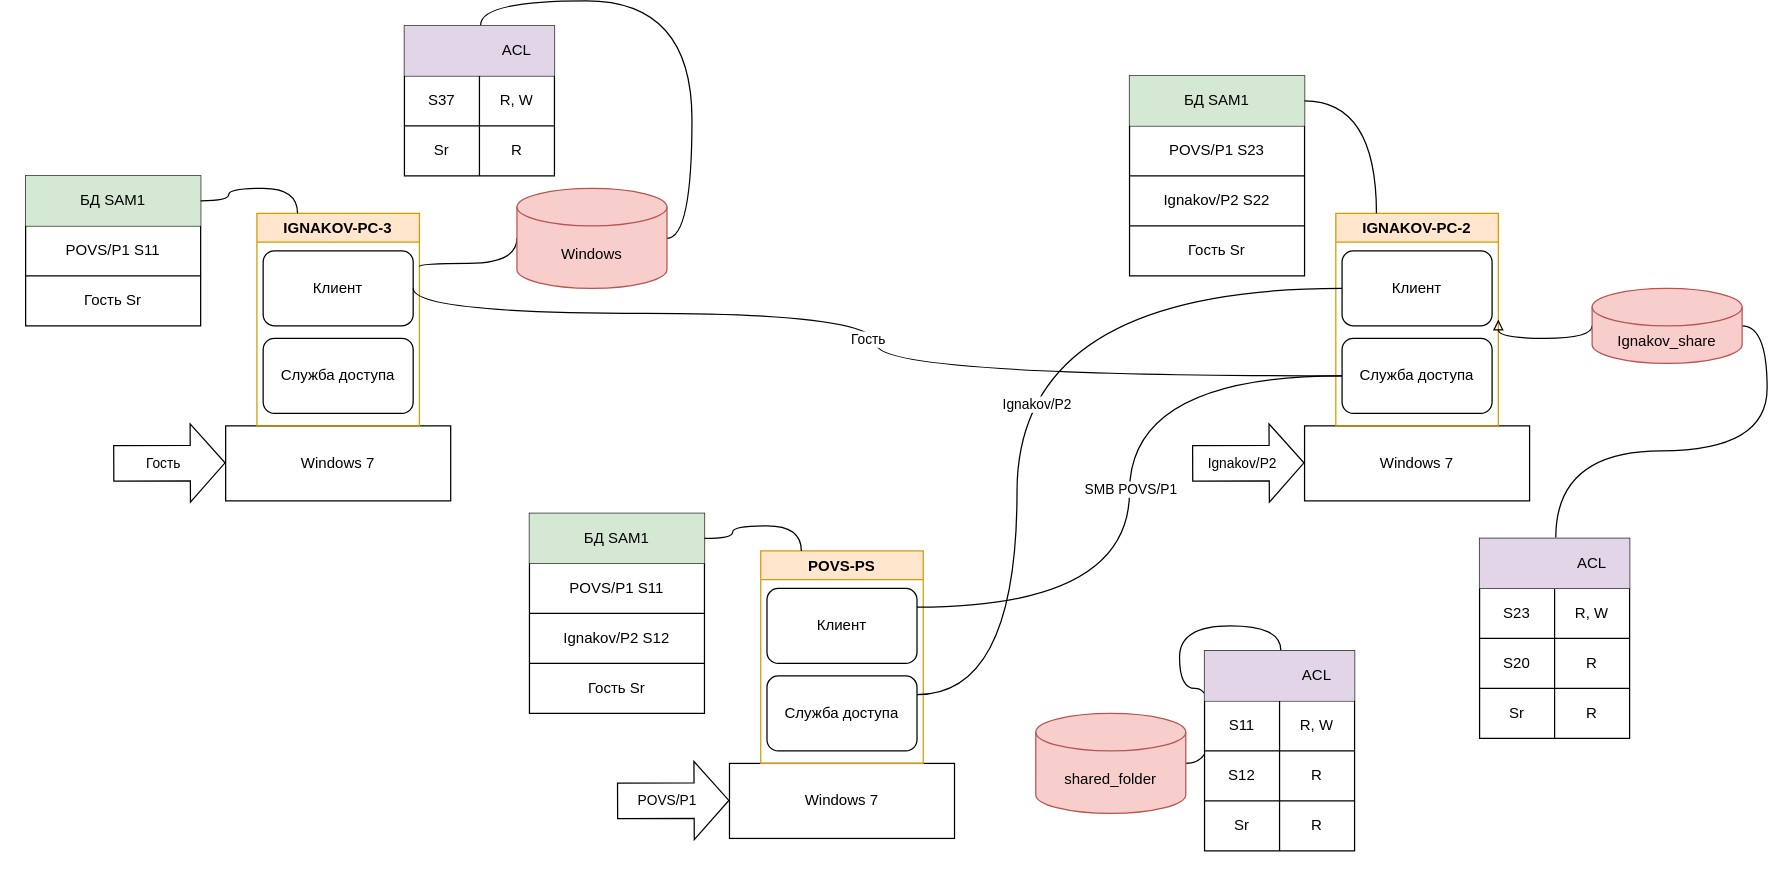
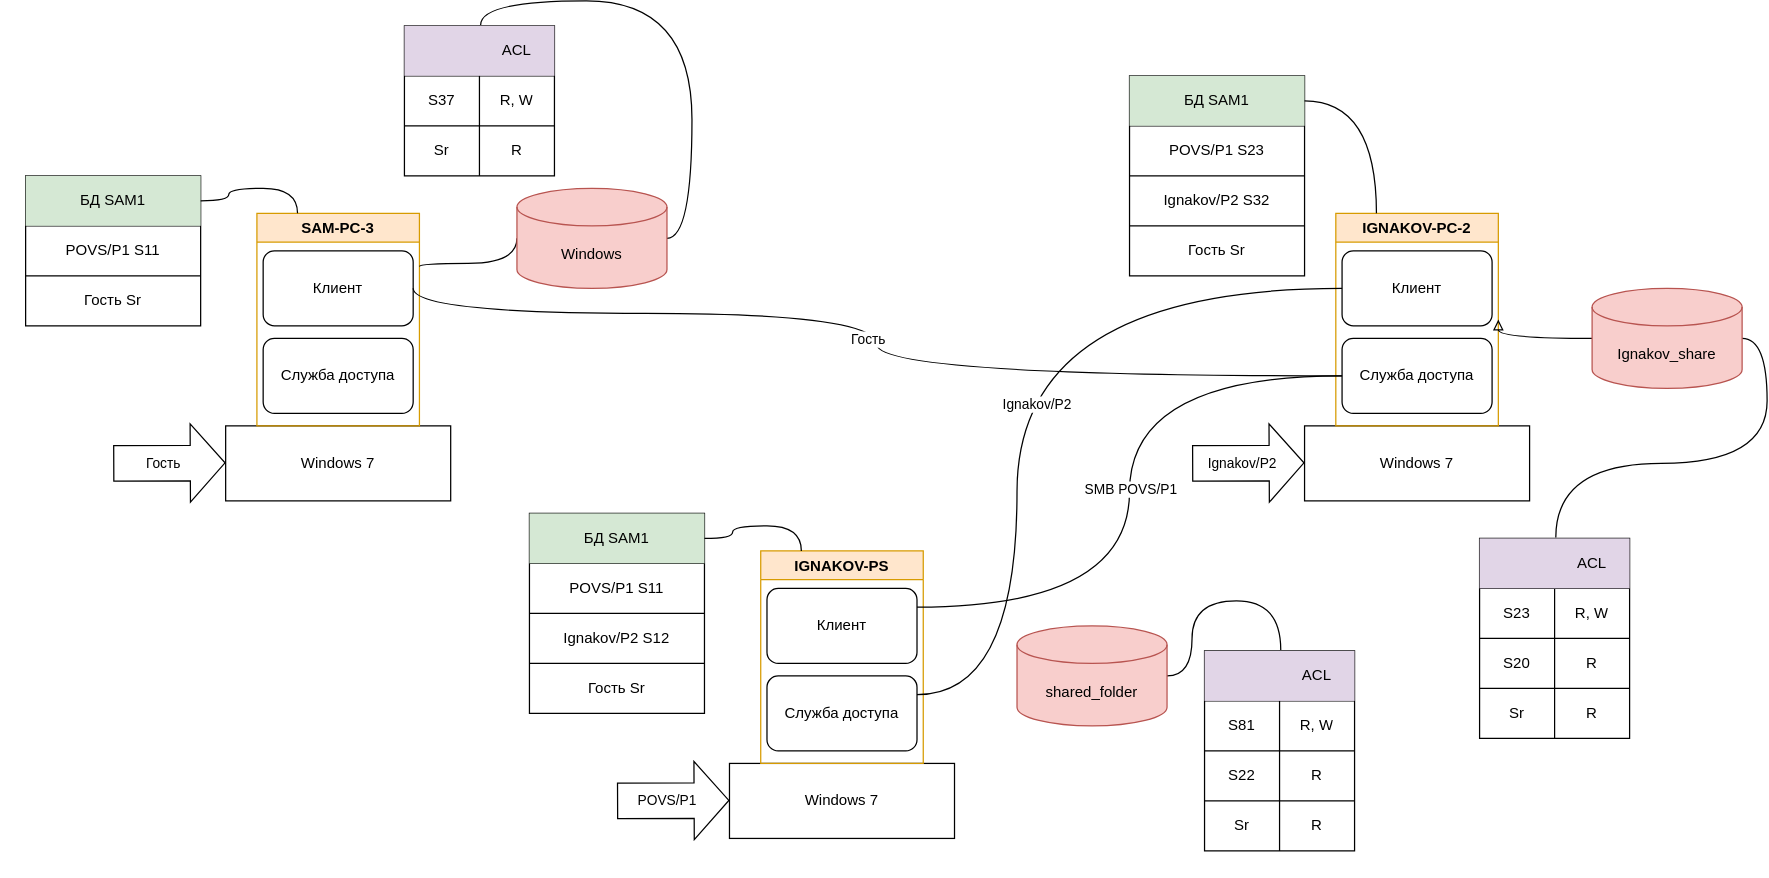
(1217, 201) -> (1217, 201)
(338, 228) -> (338, 228)
(1667, 326) -> (1667, 338)
(841, 566) -> (841, 566)
(1242, 726) -> (1242, 726)
(1111, 763) -> (1092, 676)
(1242, 776) -> (1242, 776)
